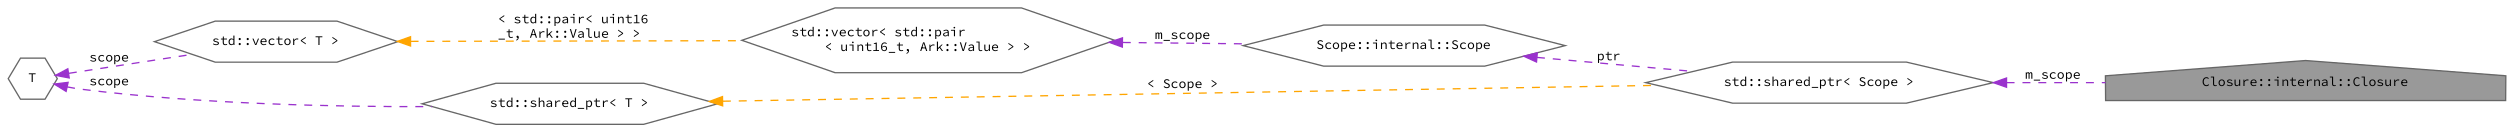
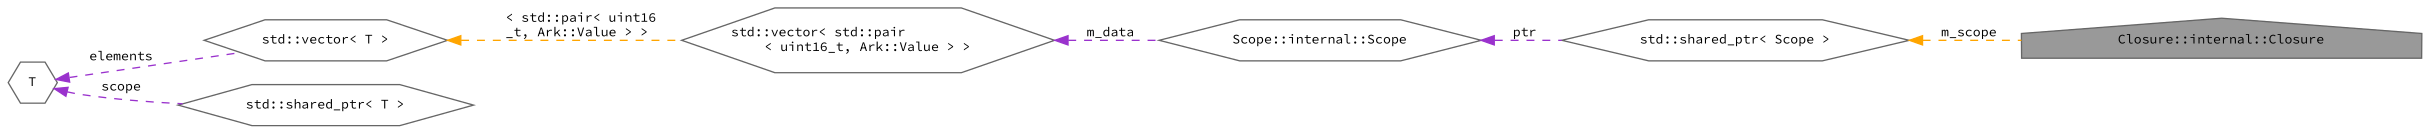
(1179, 36) -> (1107, 33)
(106, 58) -> (118, 57)
(2056, 83) -> (1972, 40)
(1190, 93) -> none
